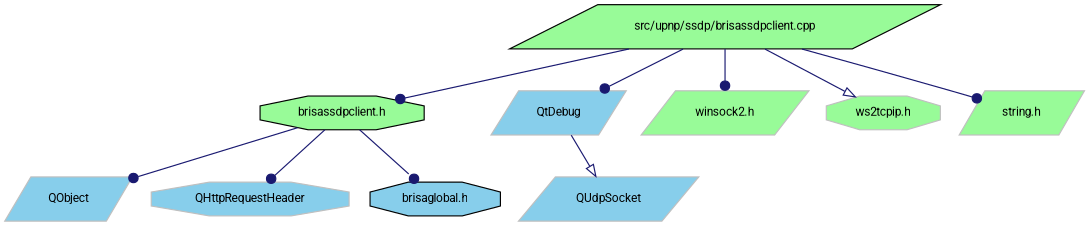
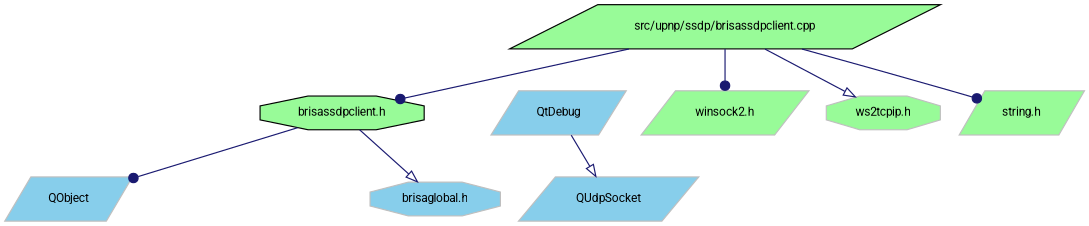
(646, 68) -> none
(384, 152) -> (384, 152)
(250, 199) -> none
(435, 199) -> (435, 199)
